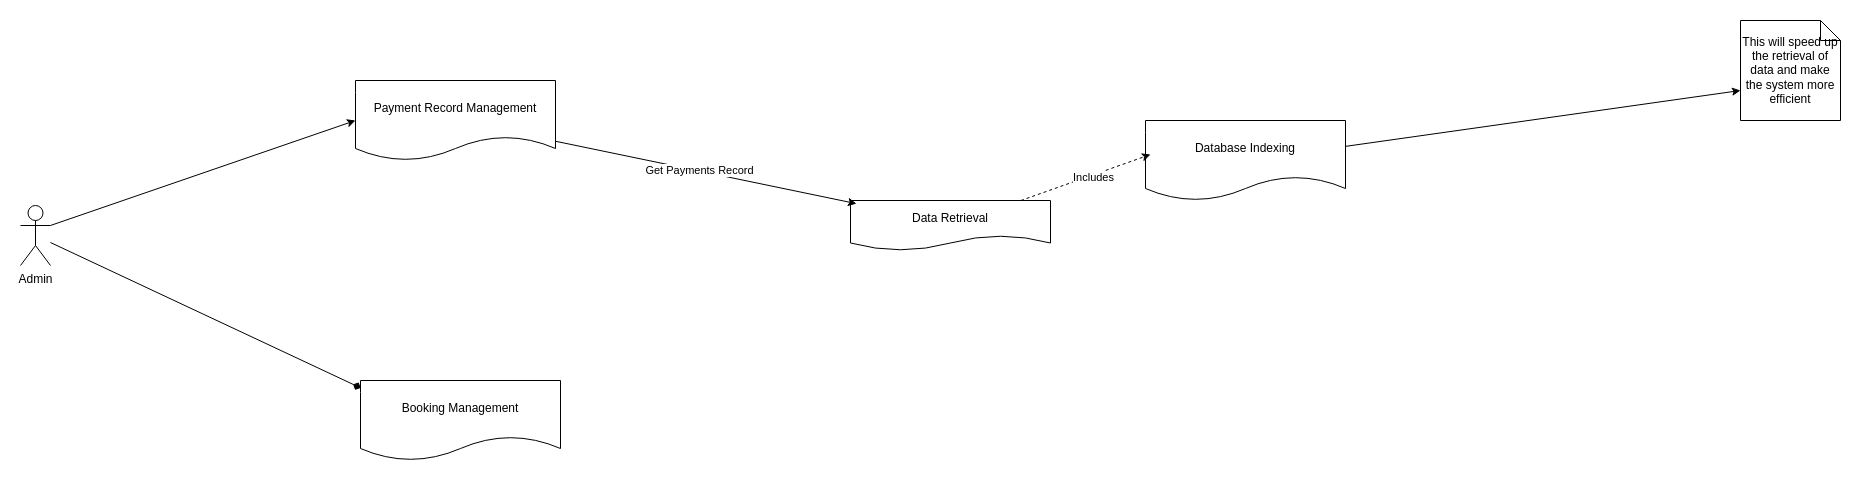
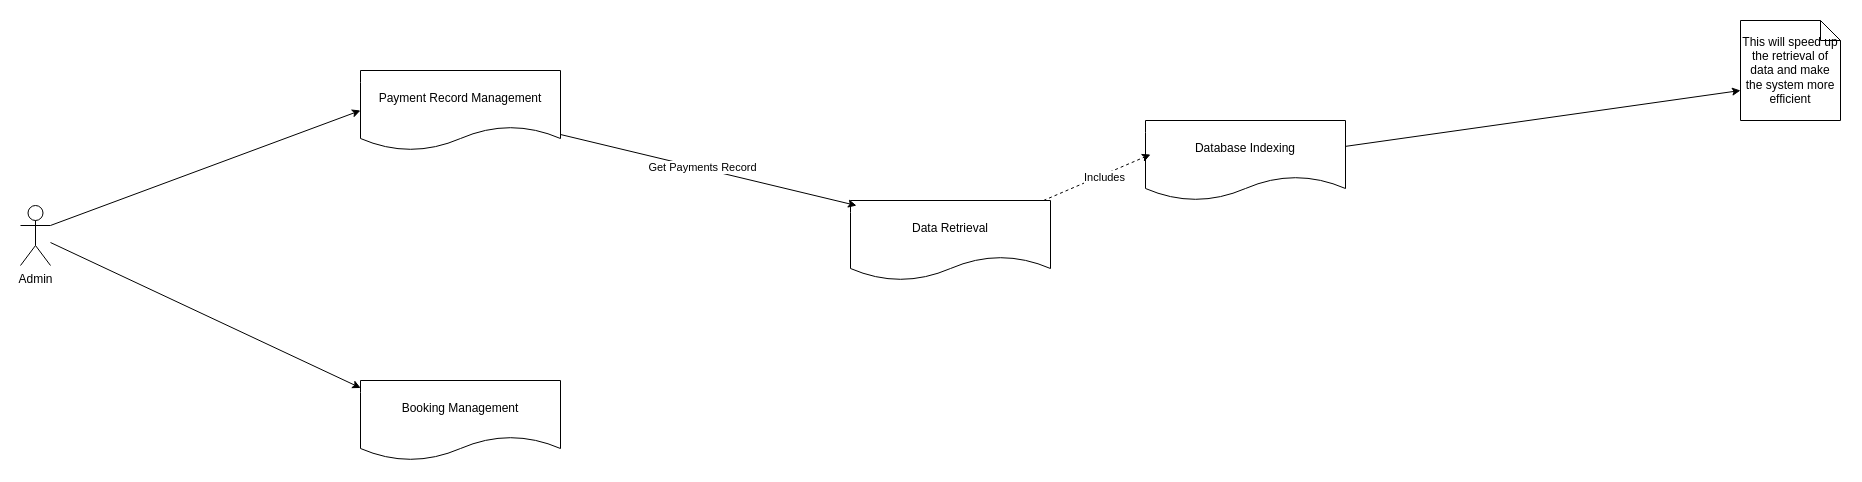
(456, 121) -> (461, 111)
(951, 226) -> (951, 241)
(353, 384) -> (353, 384)
